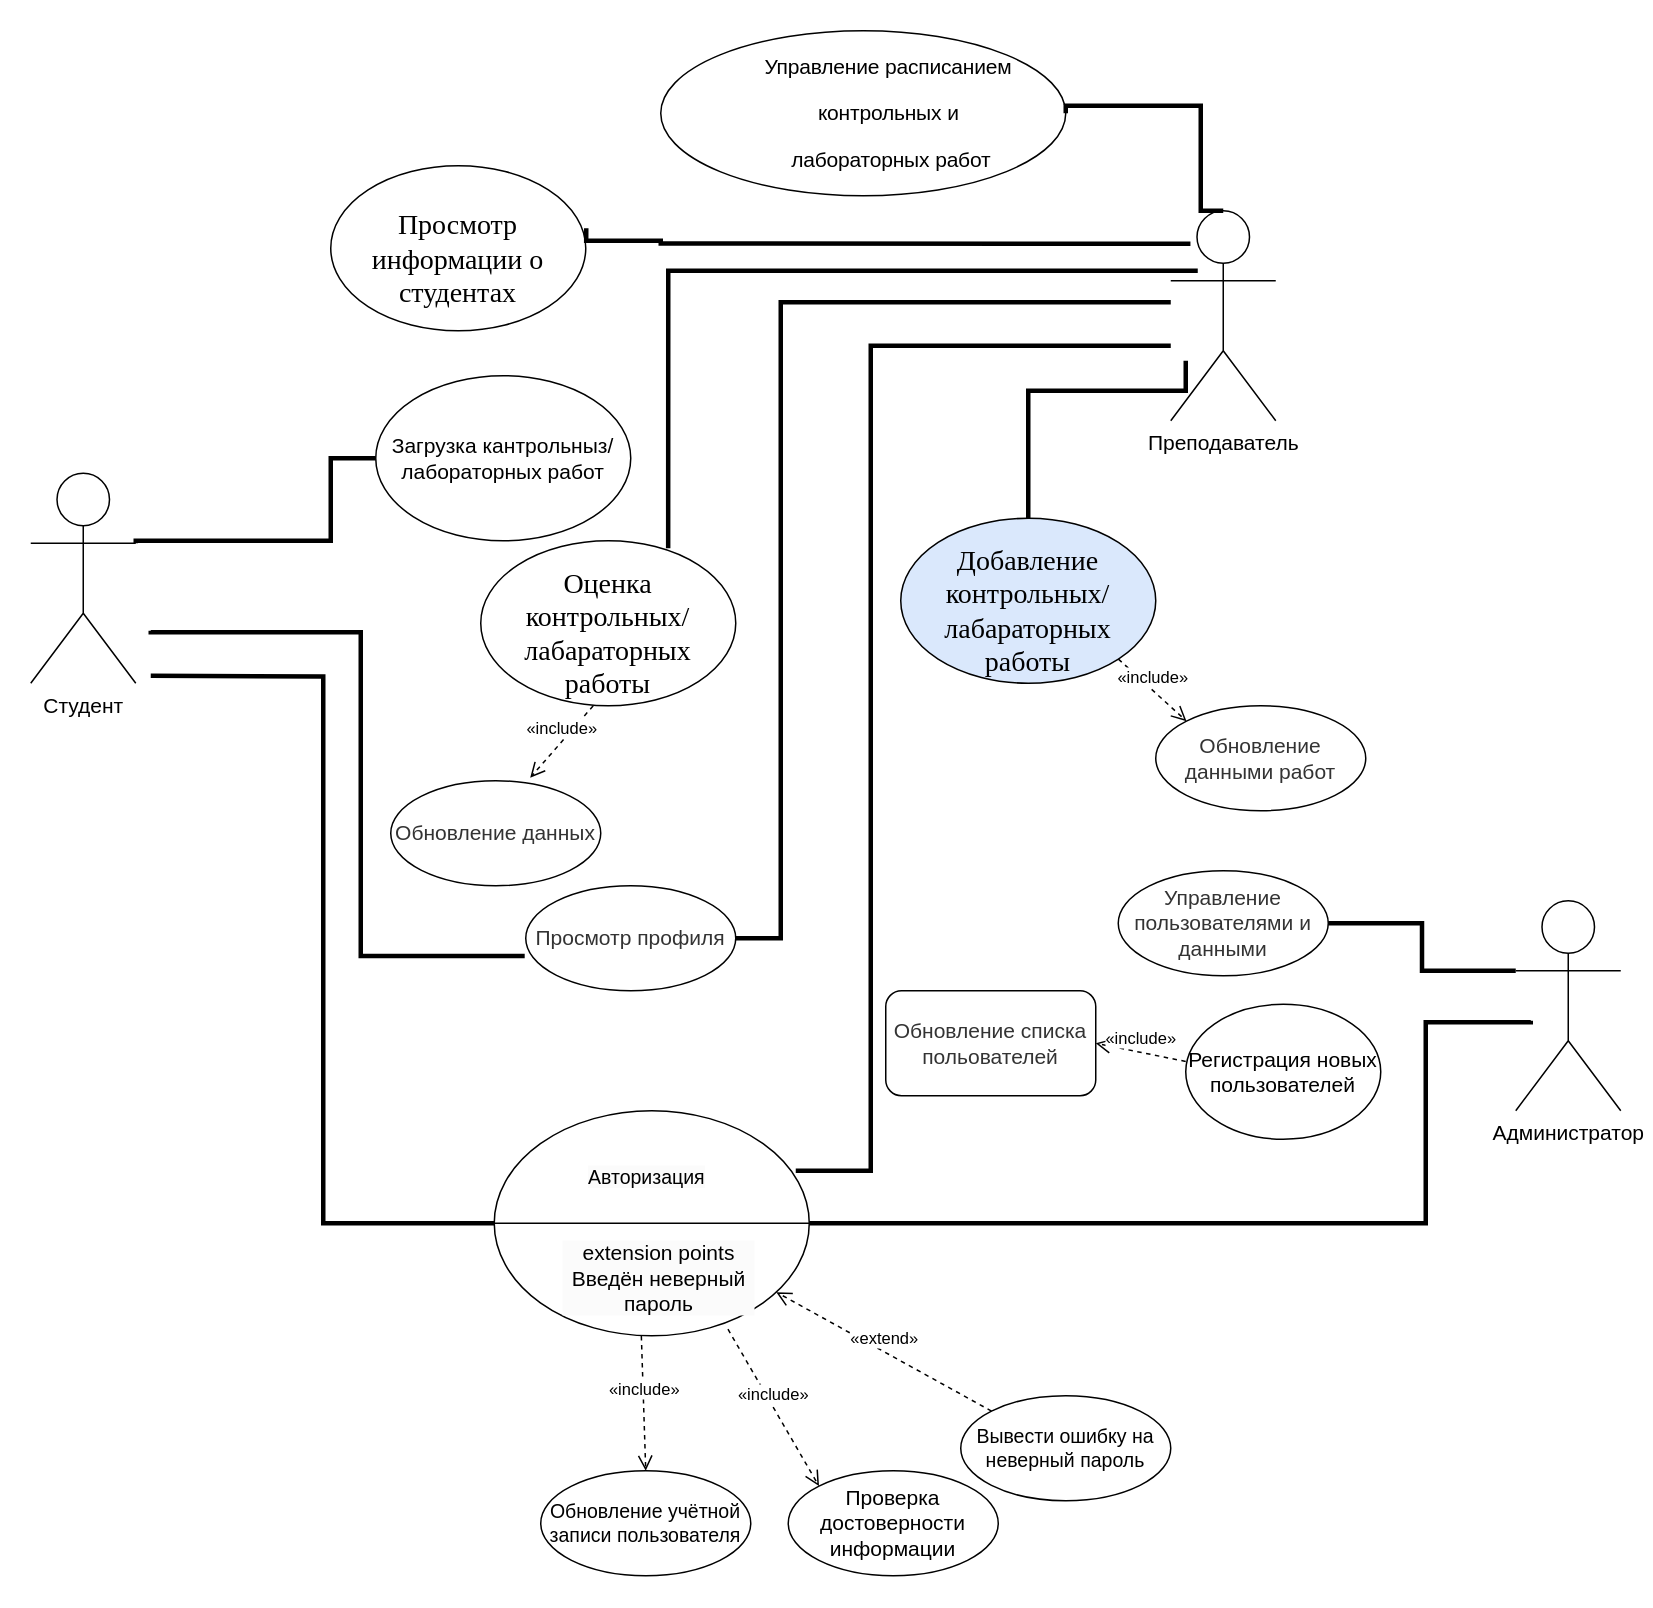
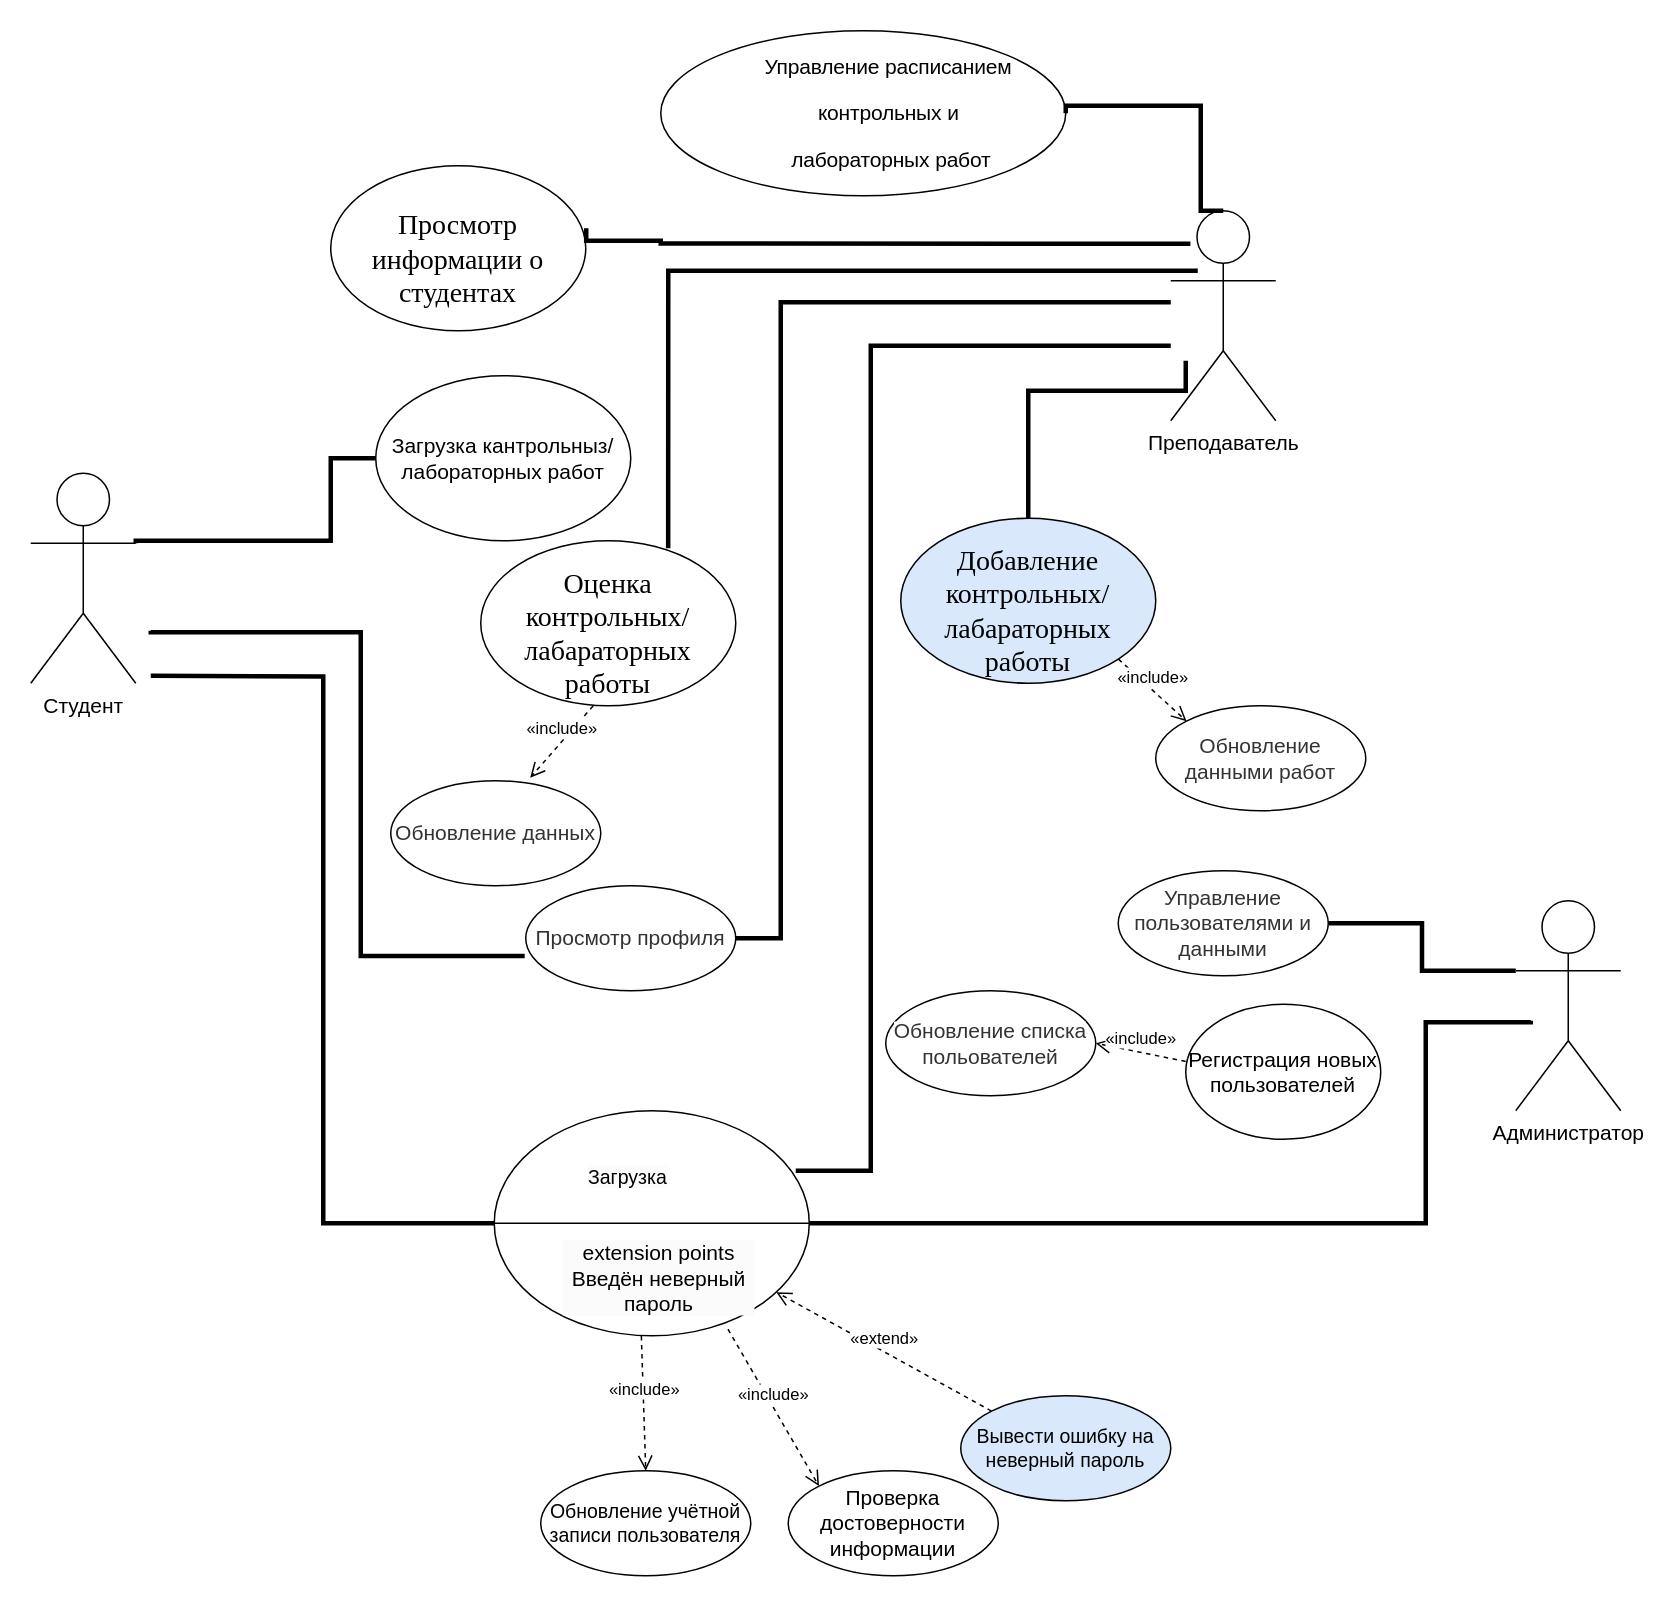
(991, 1043) -> (991, 1043)
(644, 1177) -> (629, 1177)
(1066, 1448) -> (1066, 1448)
